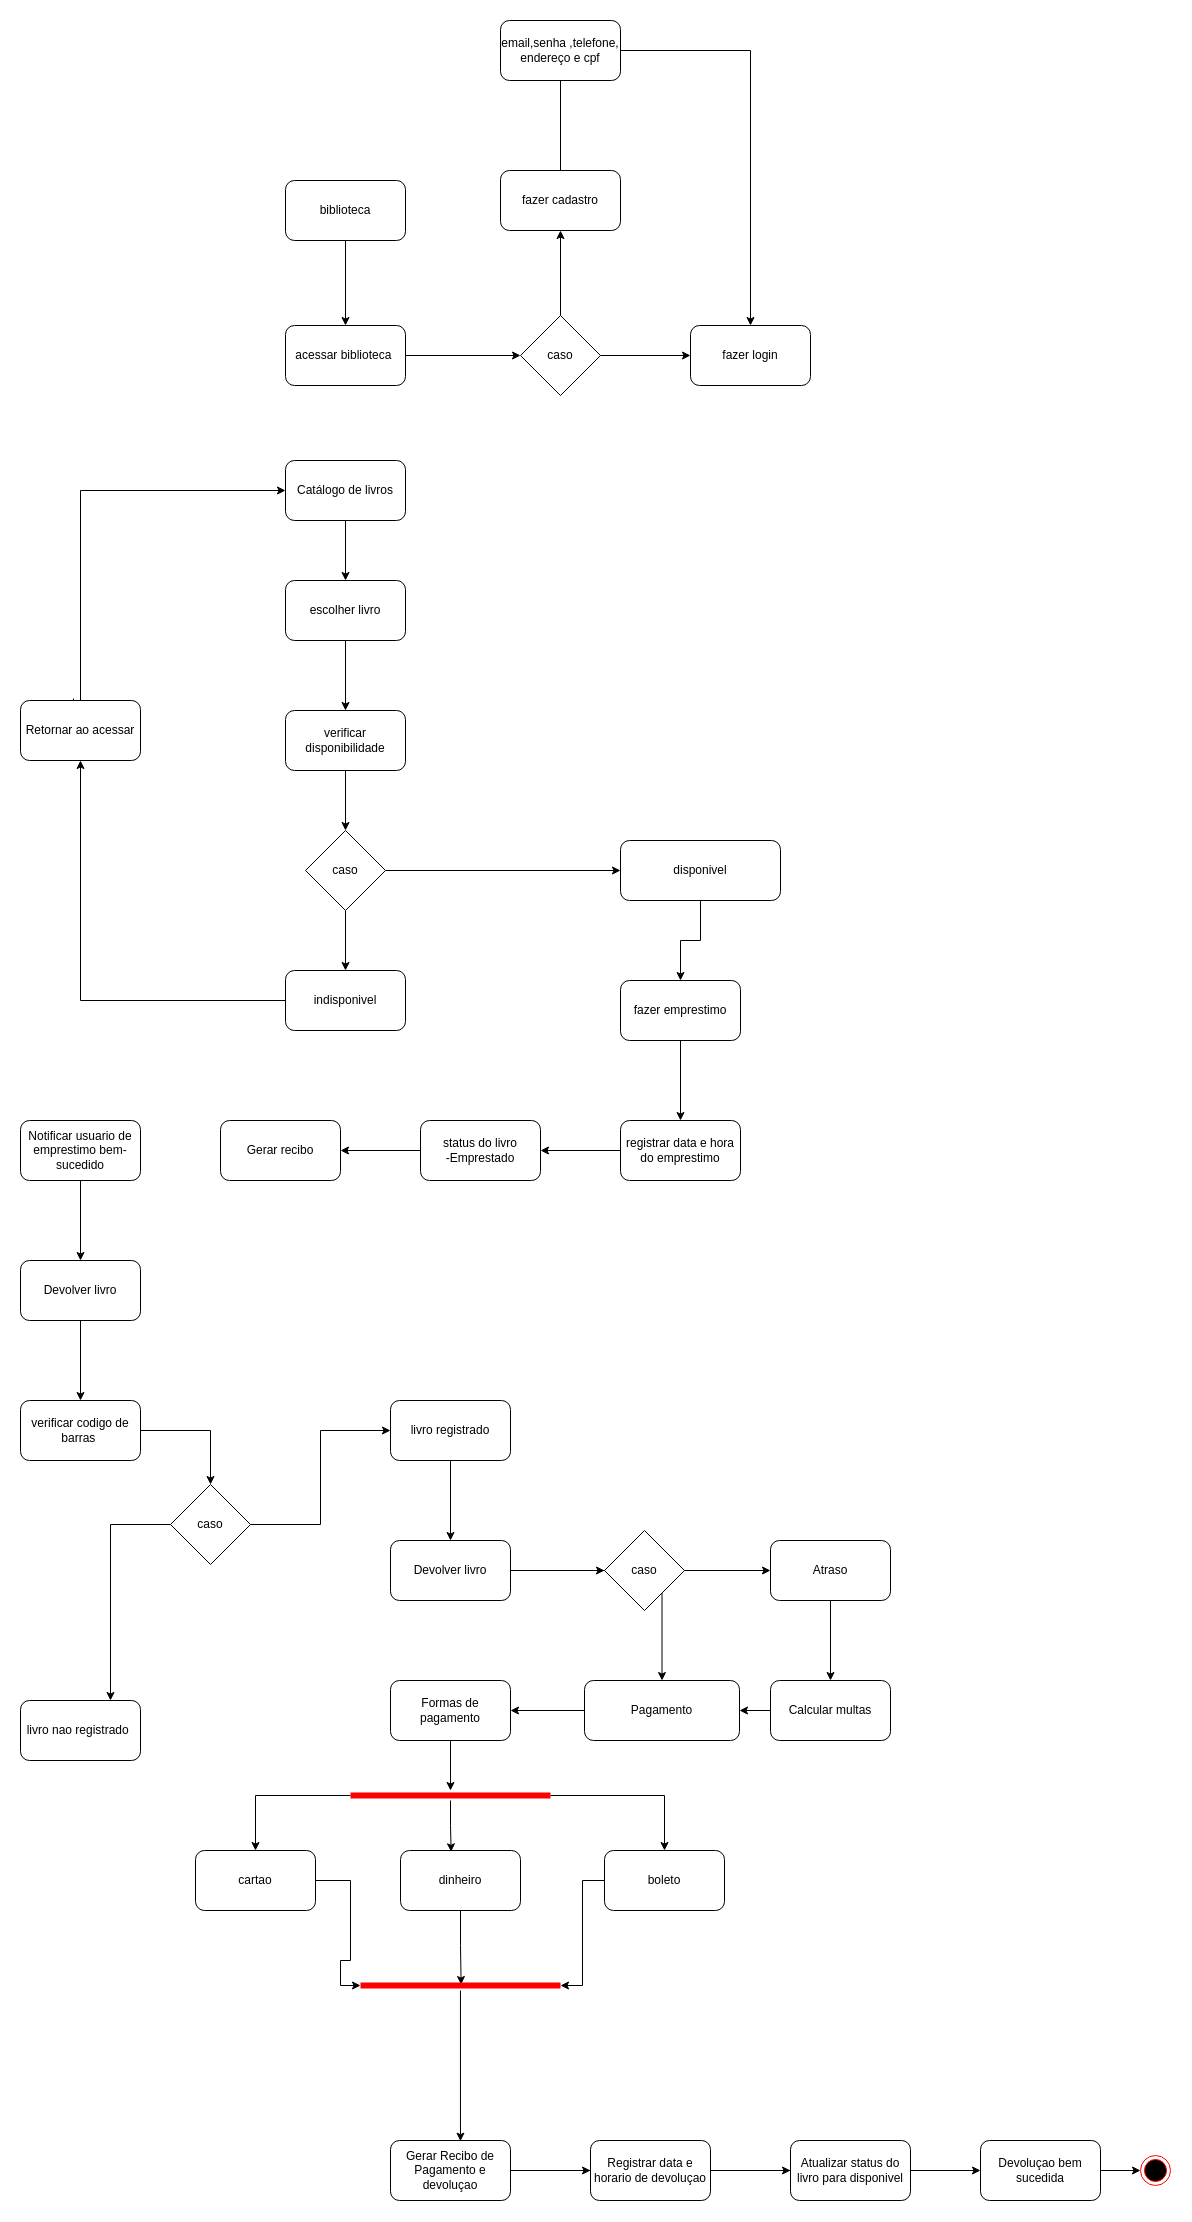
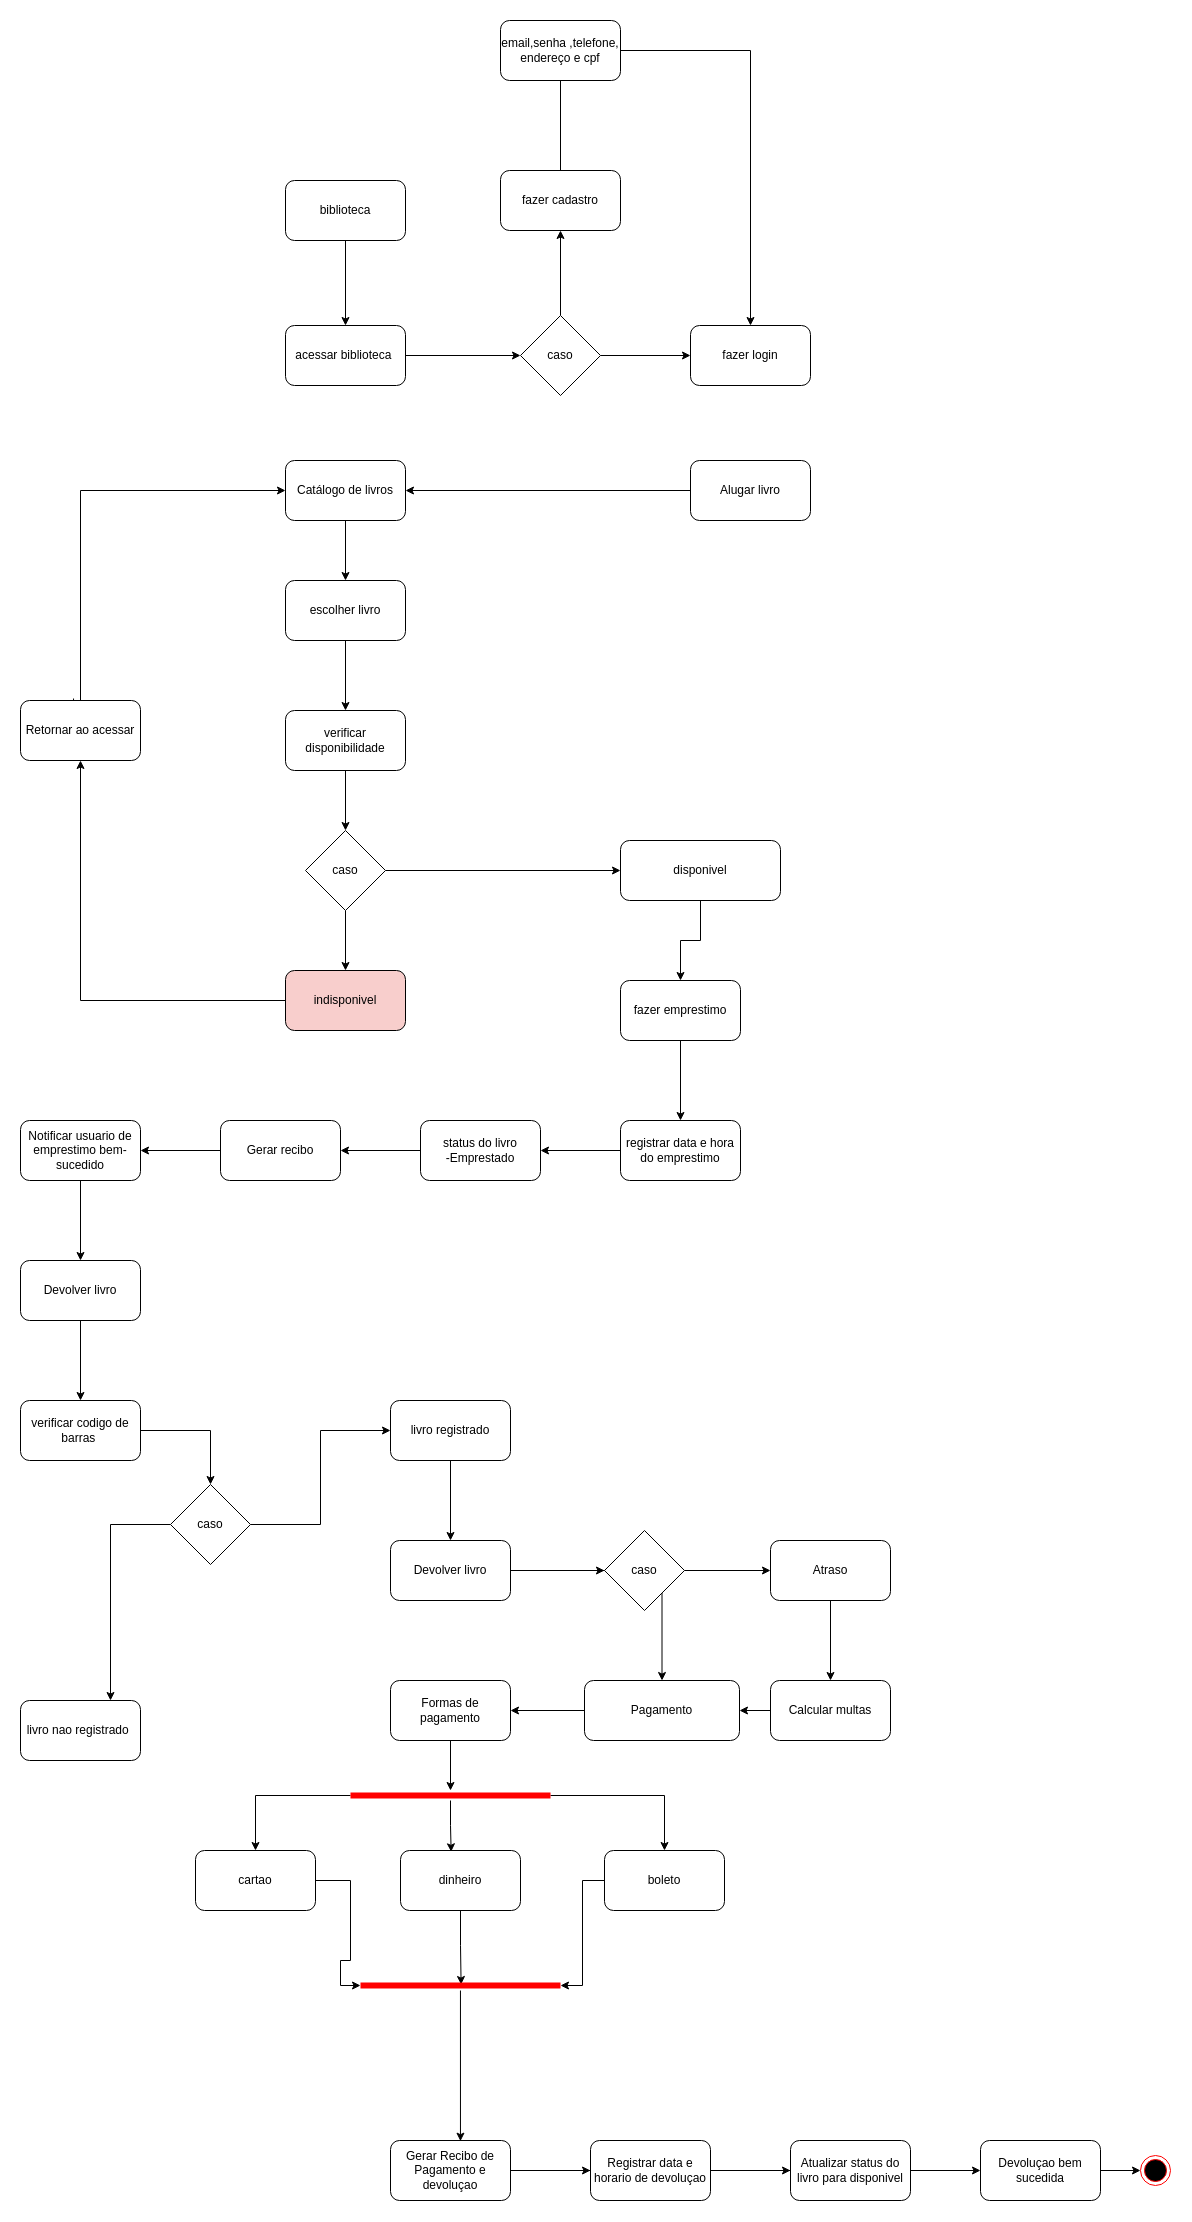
none -> (551, 491)
none -> (751, 491)
(346, 1001) -> (346, 1001)
none -> (184, 1151)
